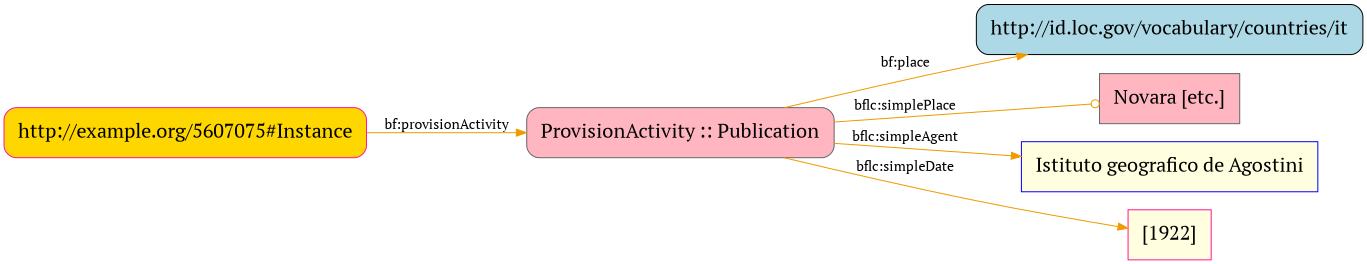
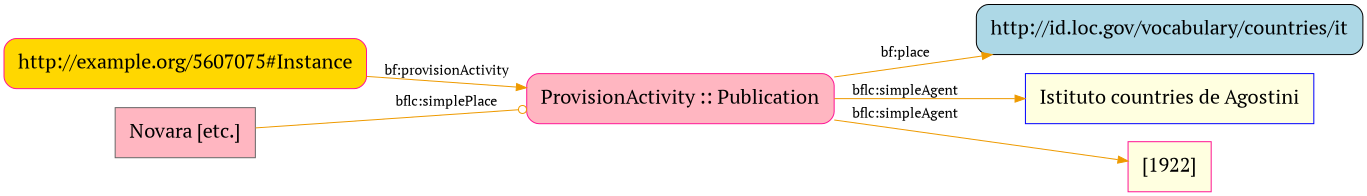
(963, 113) -> (387, 119)
(680, 133) -> (680, 99)
(905, 167) -> (905, 114)
(1170, 167) -> (1170, 99)
